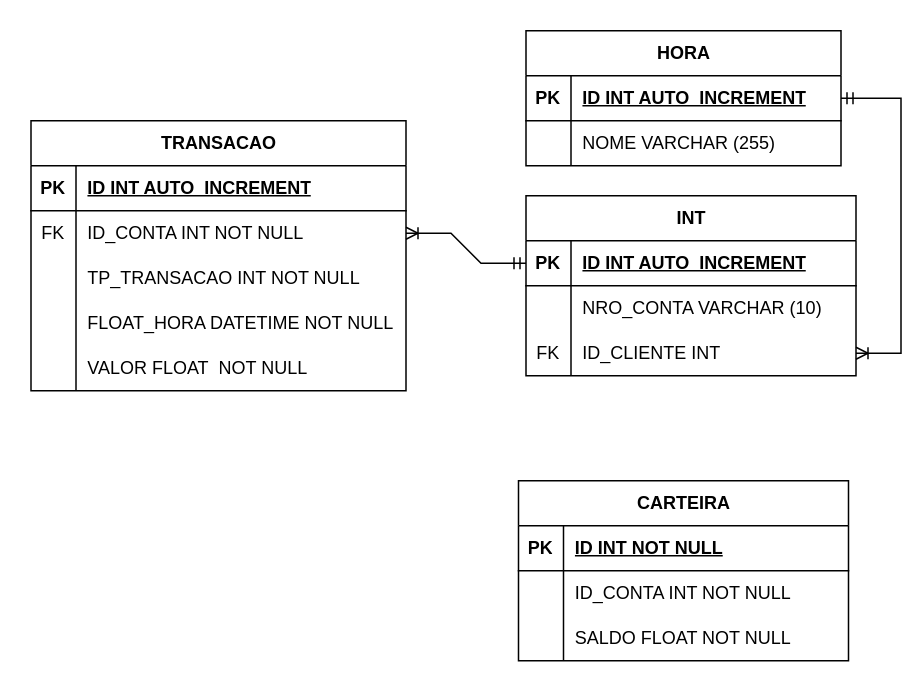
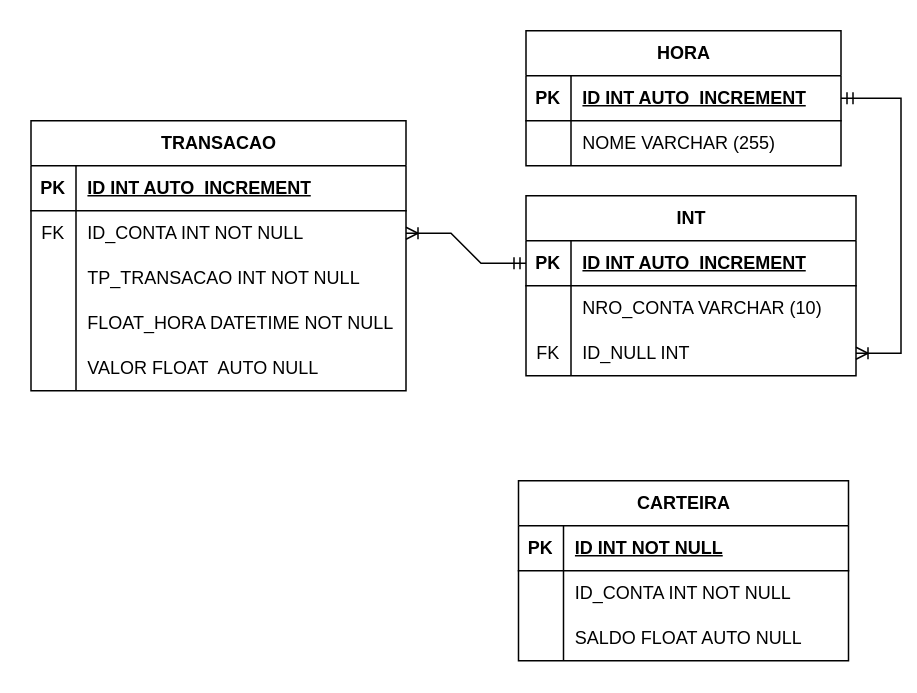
(651, 353) -> (636, 353)
(187, 368) -> (192, 368)
(669, 638) -> (674, 638)
